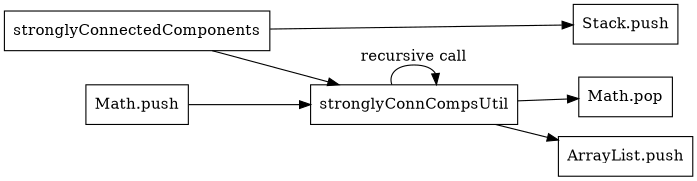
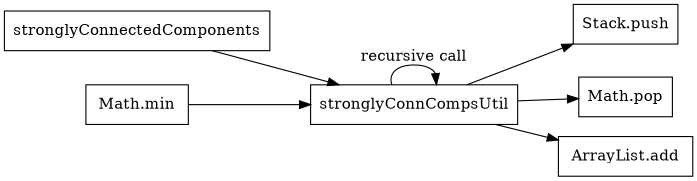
(416, 27) -> (515, 66)
(137, 105) -> (137, 105)
(626, 156) -> (626, 156)
